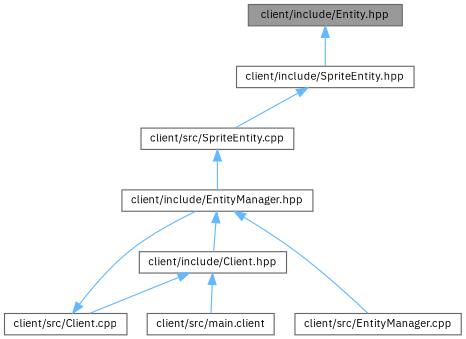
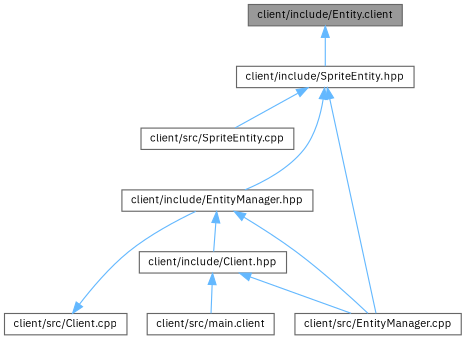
(325, 15) -> (325, 15)
(217, 175) -> (298, 156)
none -> (353, 206)
(134, 295) -> (301, 295)
